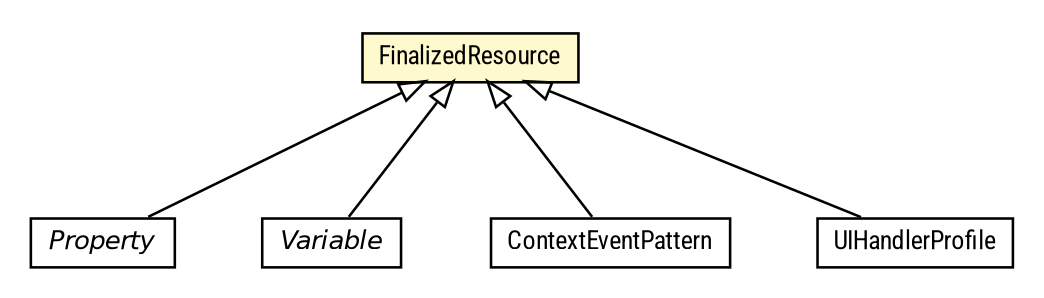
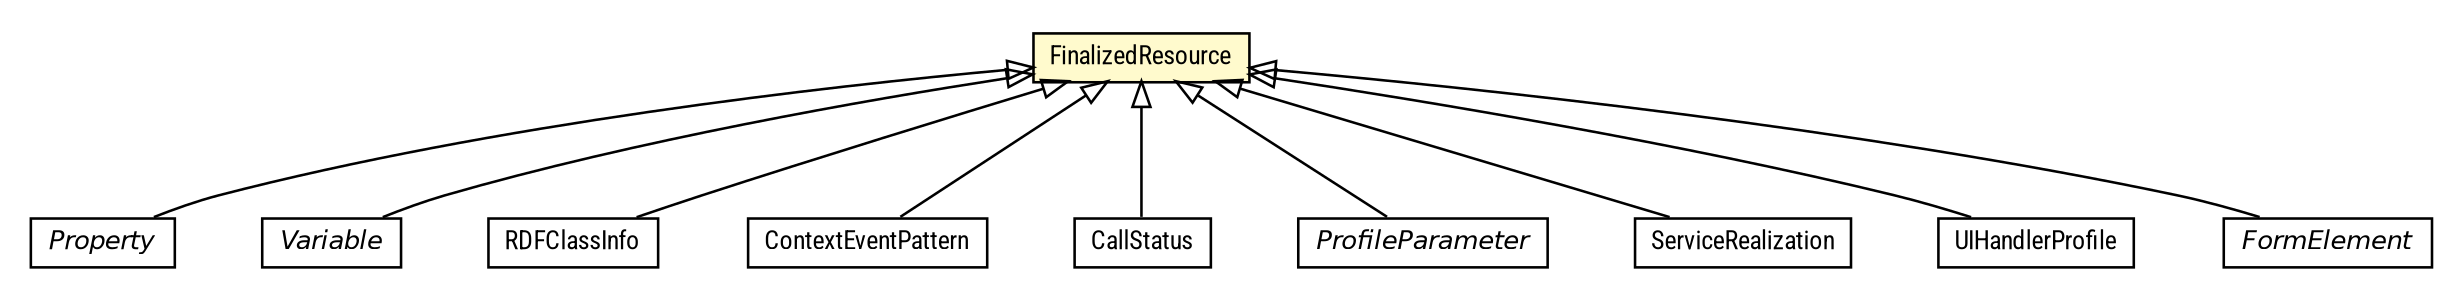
none -> (573, 242)
none -> (1141, 242)
none -> (1422, 242)
none -> (1743, 242)
none -> (2327, 242)
